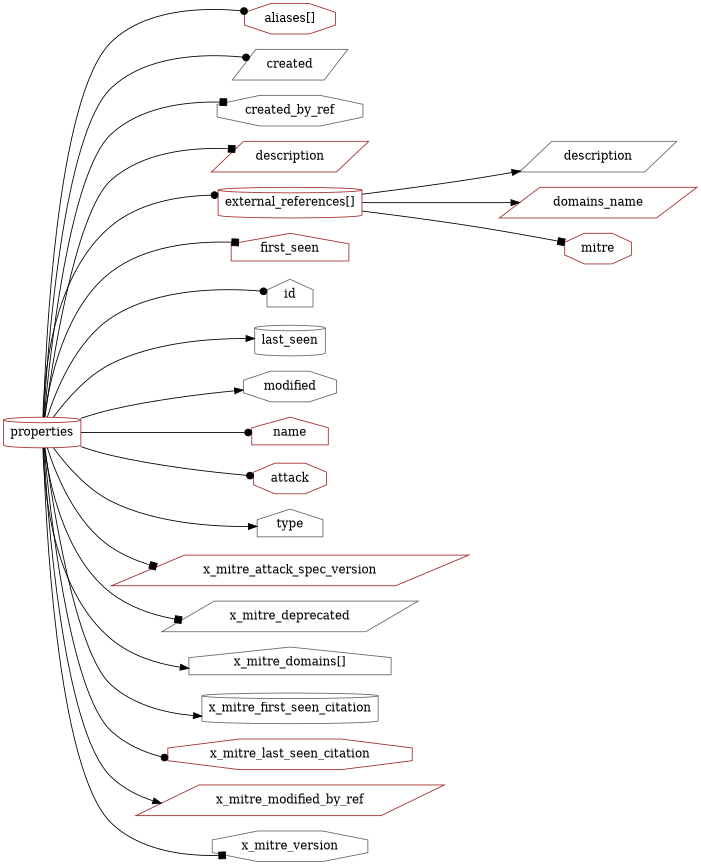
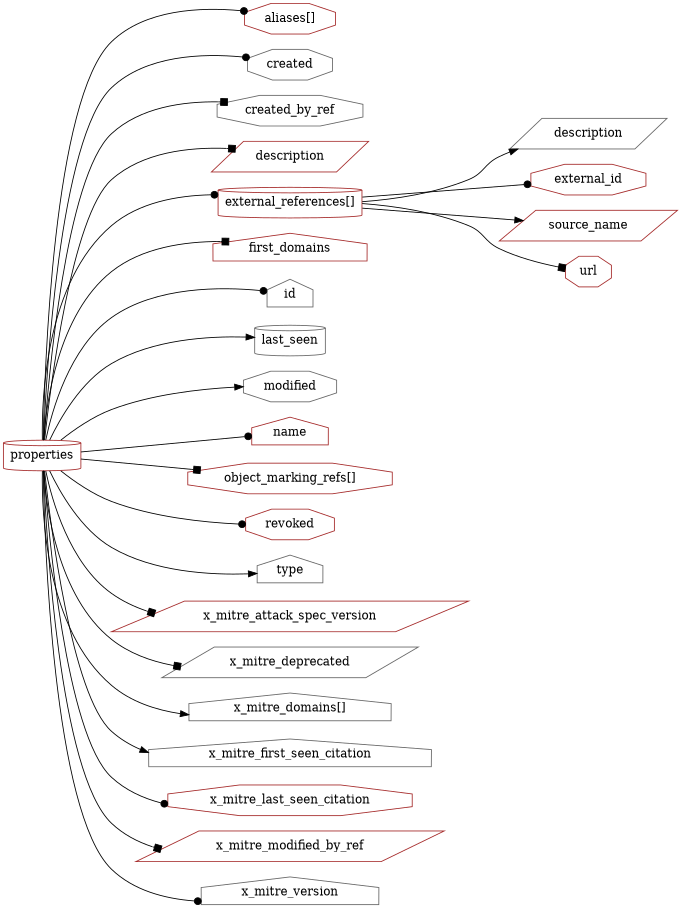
(290, 65) -> (290, 65)
none -> (588, 180)
(598, 203) -> (588, 226)
(290, 249) -> (290, 249)
(598, 249) -> (588, 272)
none -> (290, 478)
(290, 478) -> (290, 524)
(64, 641) -> (63, 675)
(66, 696) -> (62, 720)
(290, 708) -> (290, 754)
(290, 846) -> (290, 892)
